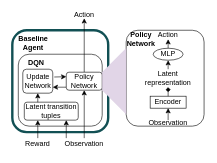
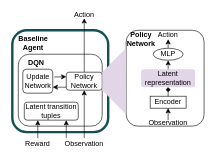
(168, 78) -> (168, 78)
(38, 98) -> none
